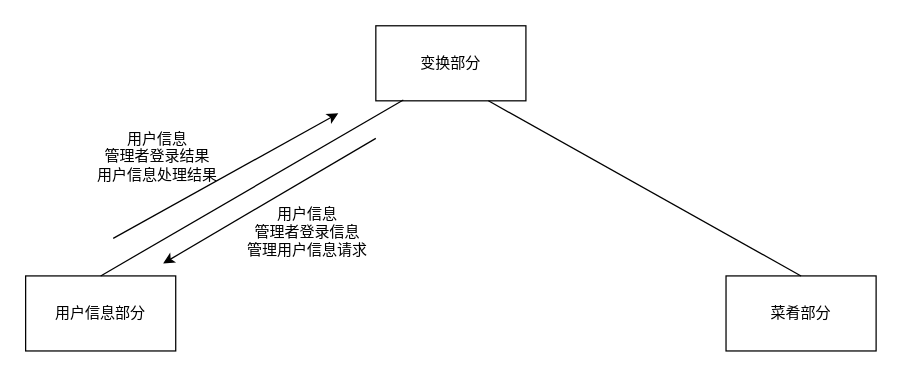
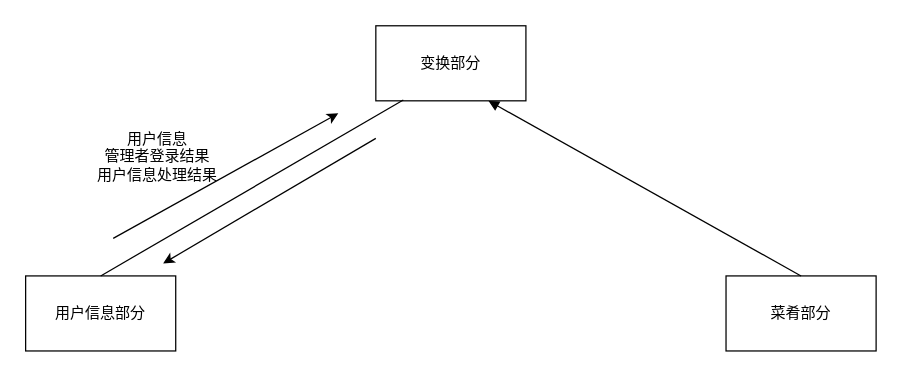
(493, 104) -> (498, 106)
(307, 232) -> none
